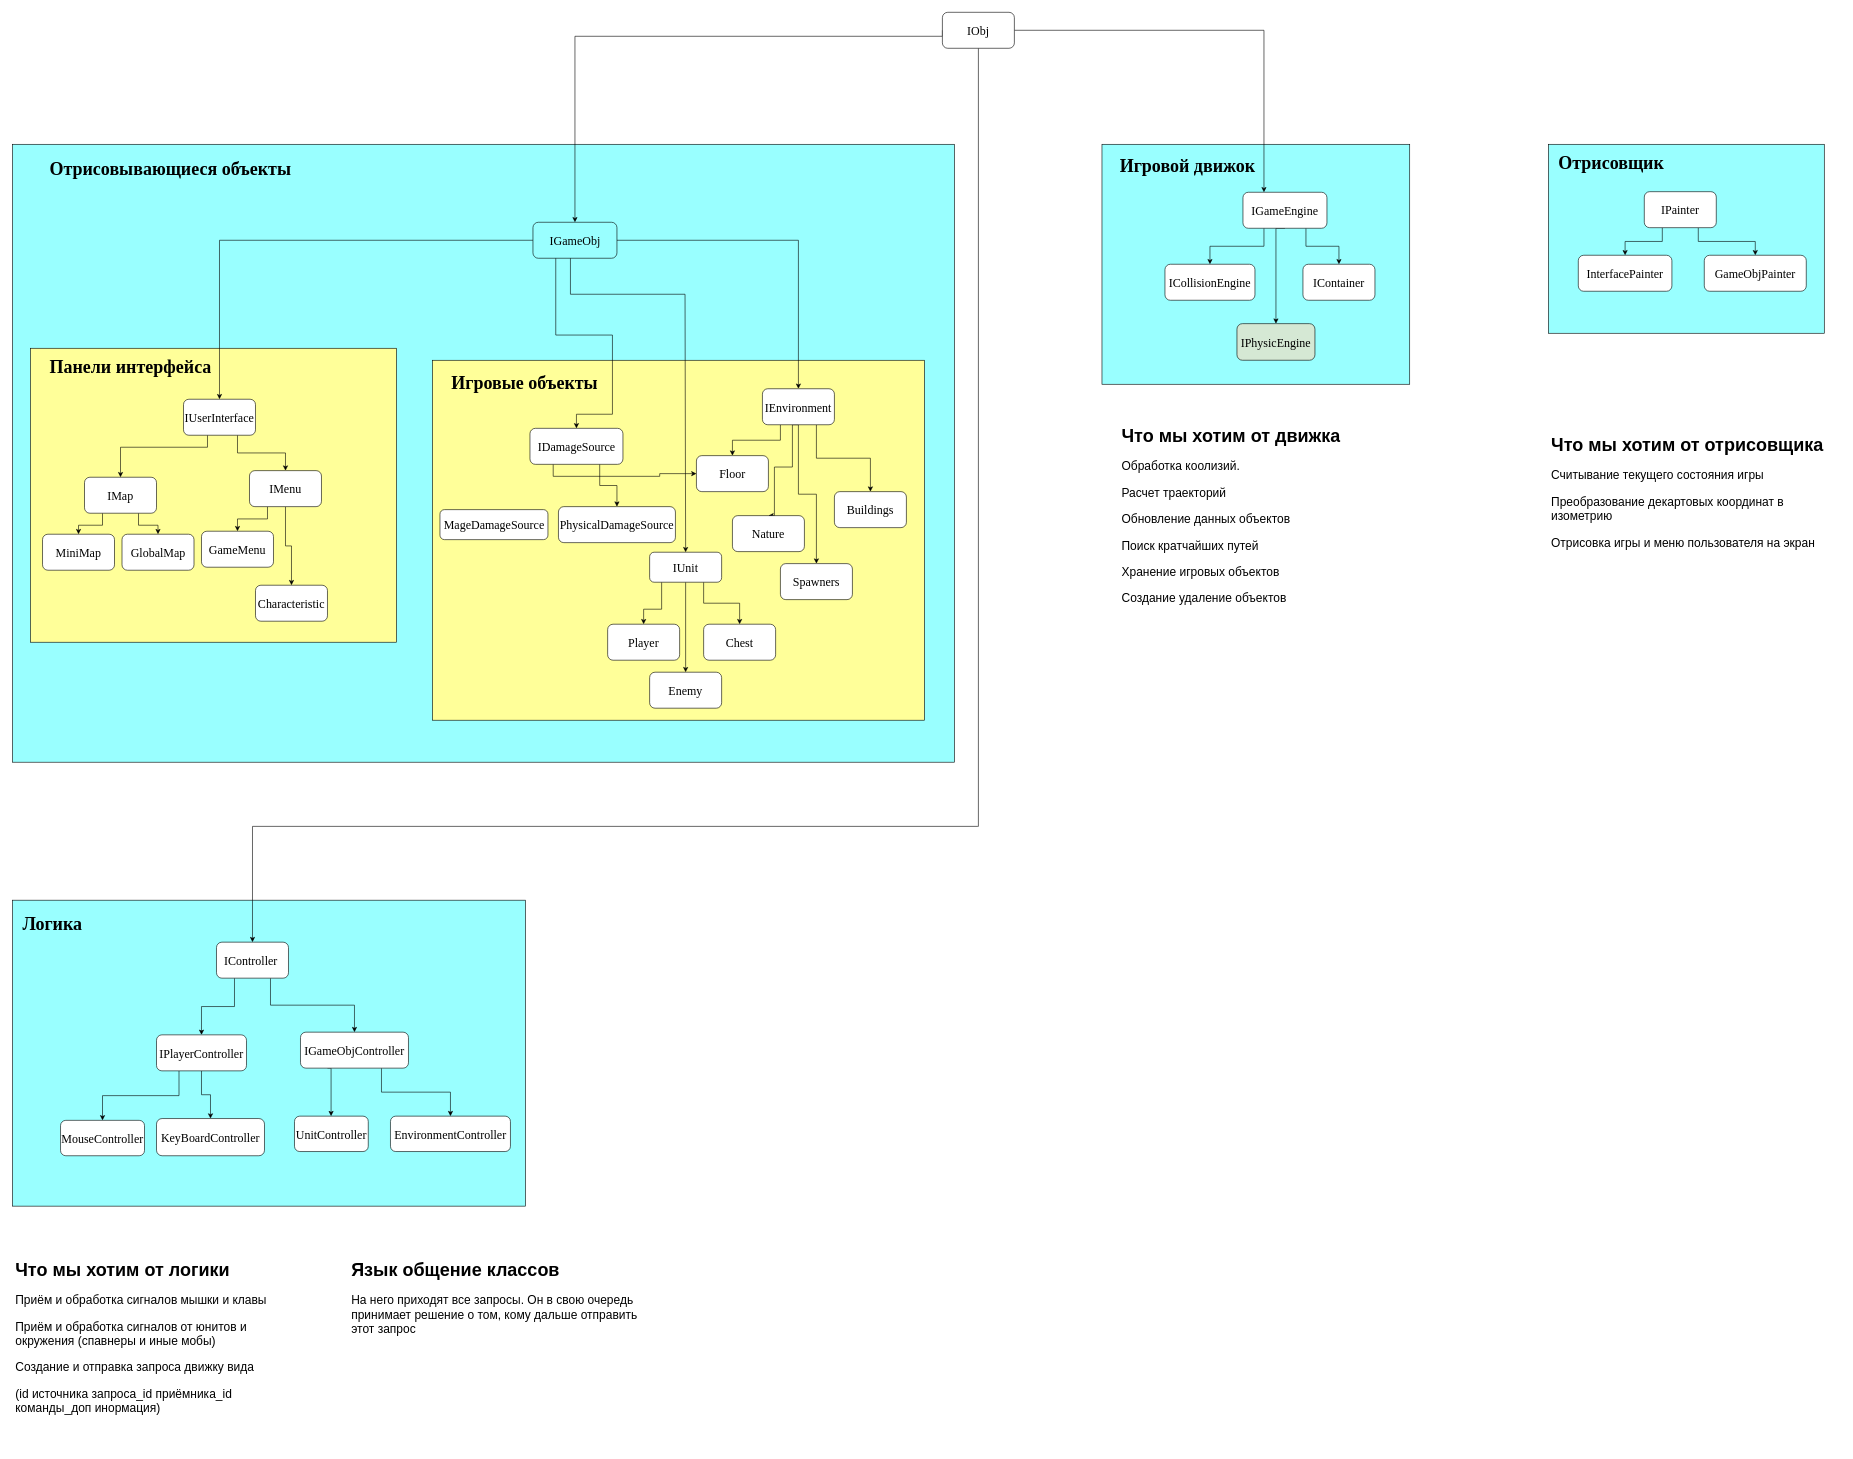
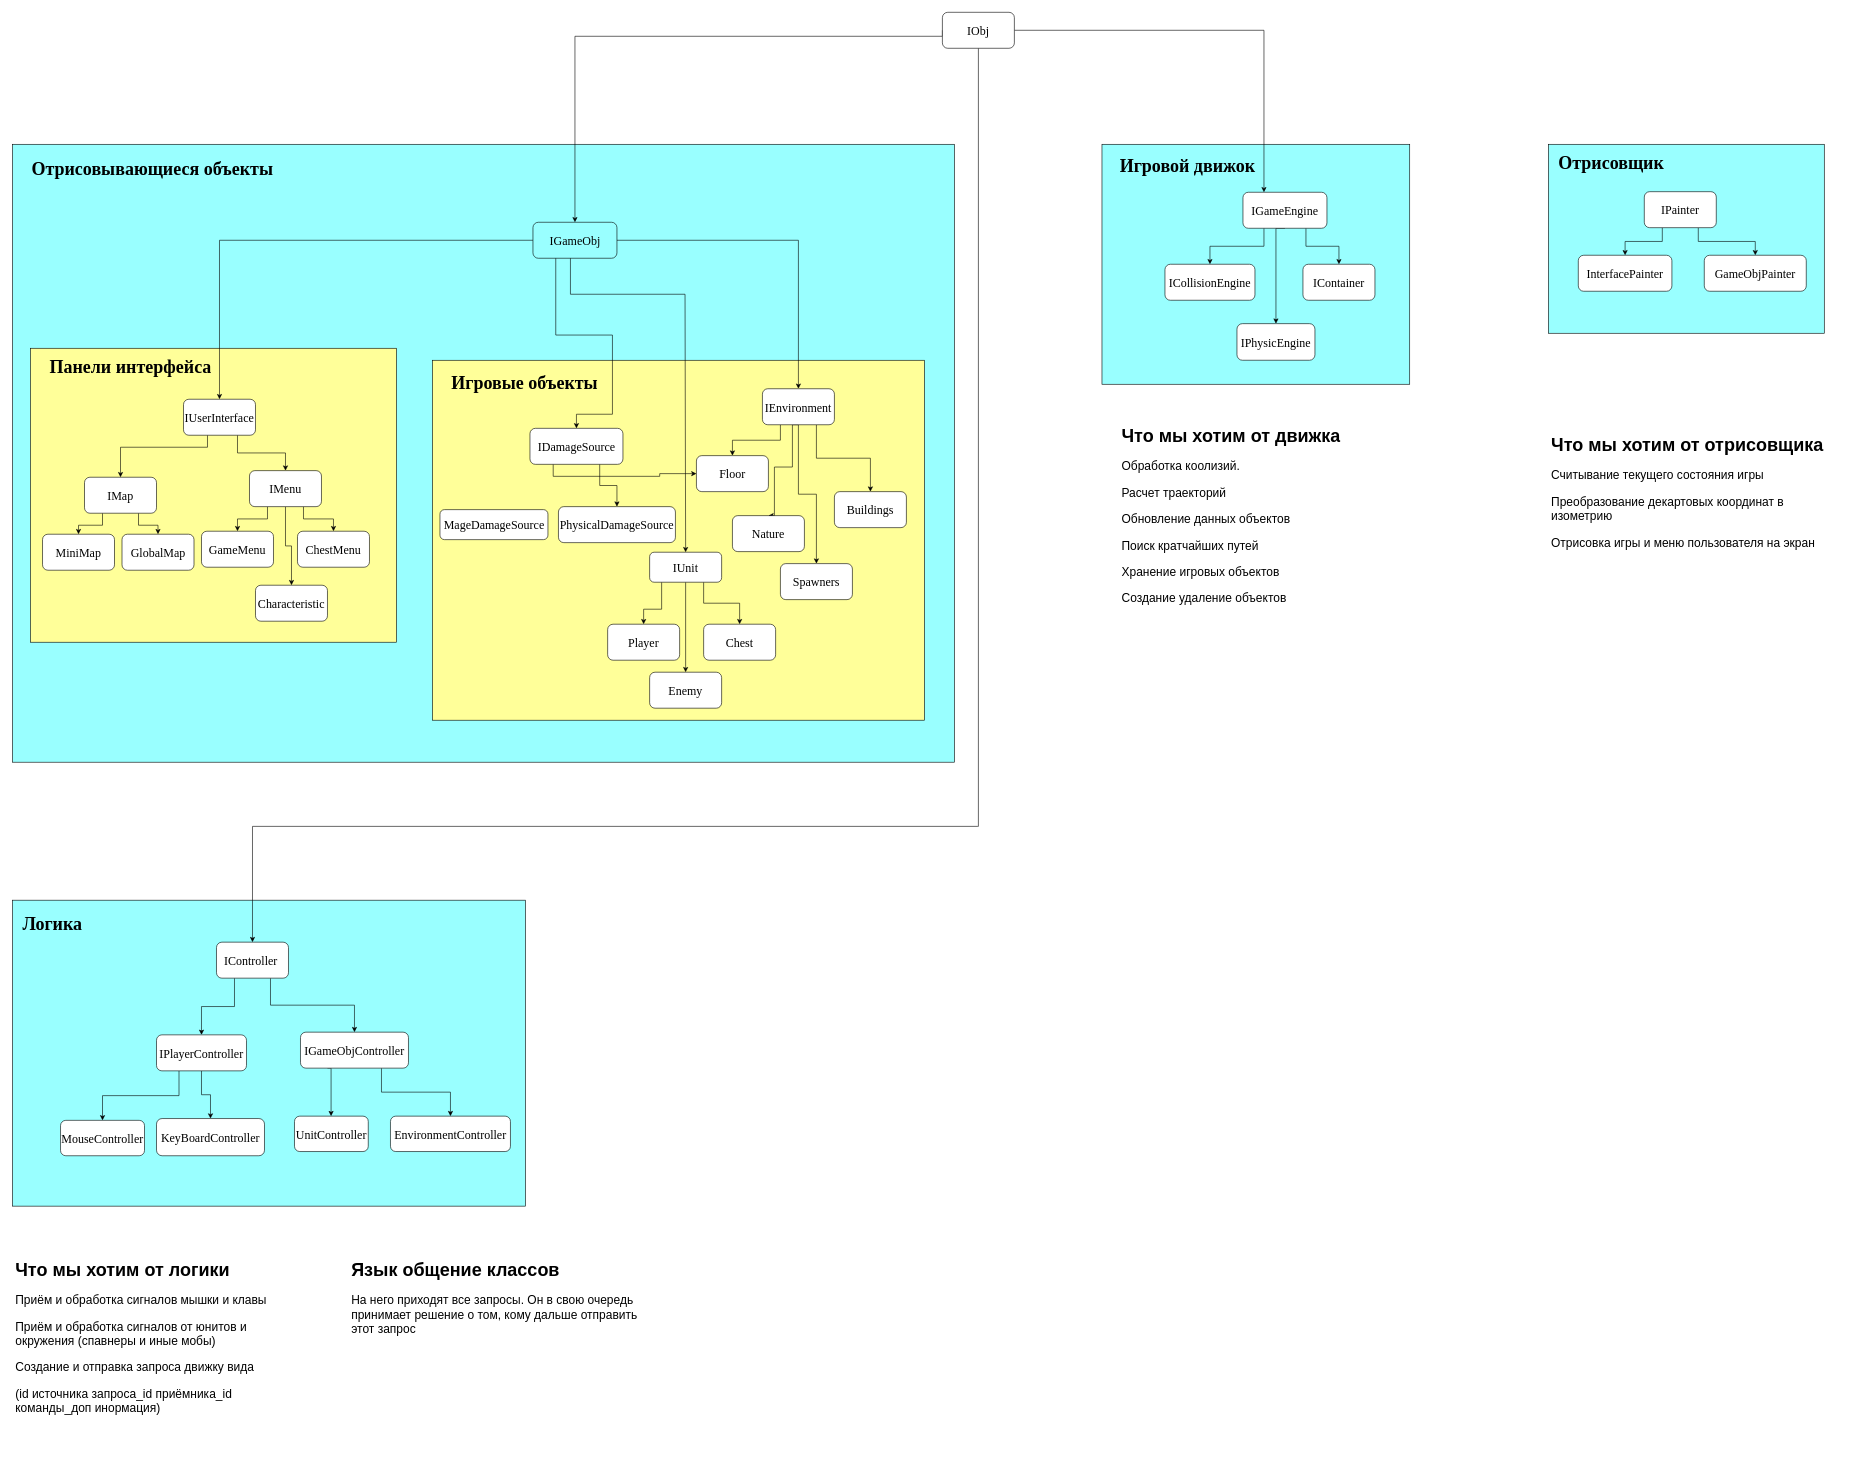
(174, 165) -> (156, 165)
(1276, 342) -> (1276, 342)
none -> (303, 514)
none -> (333, 549)
